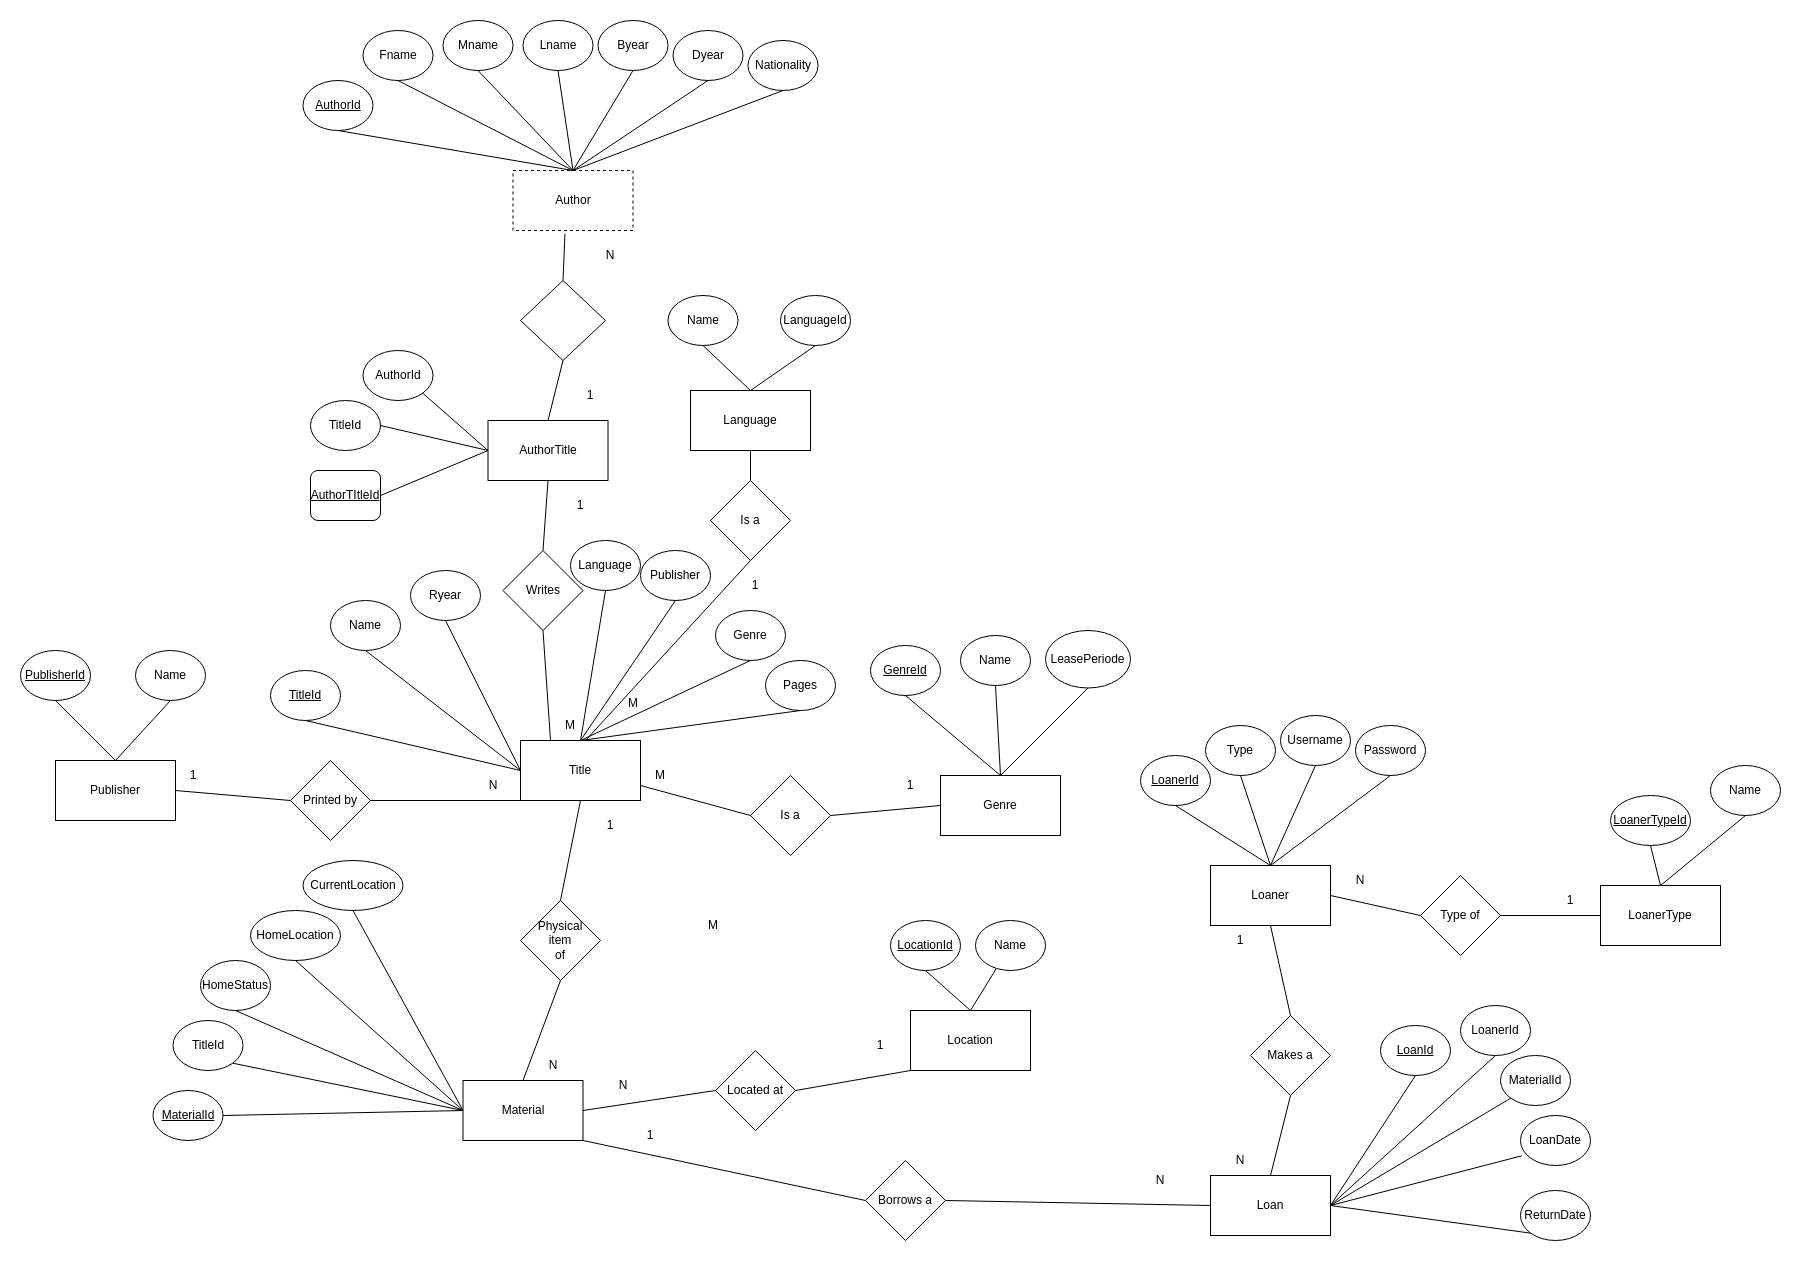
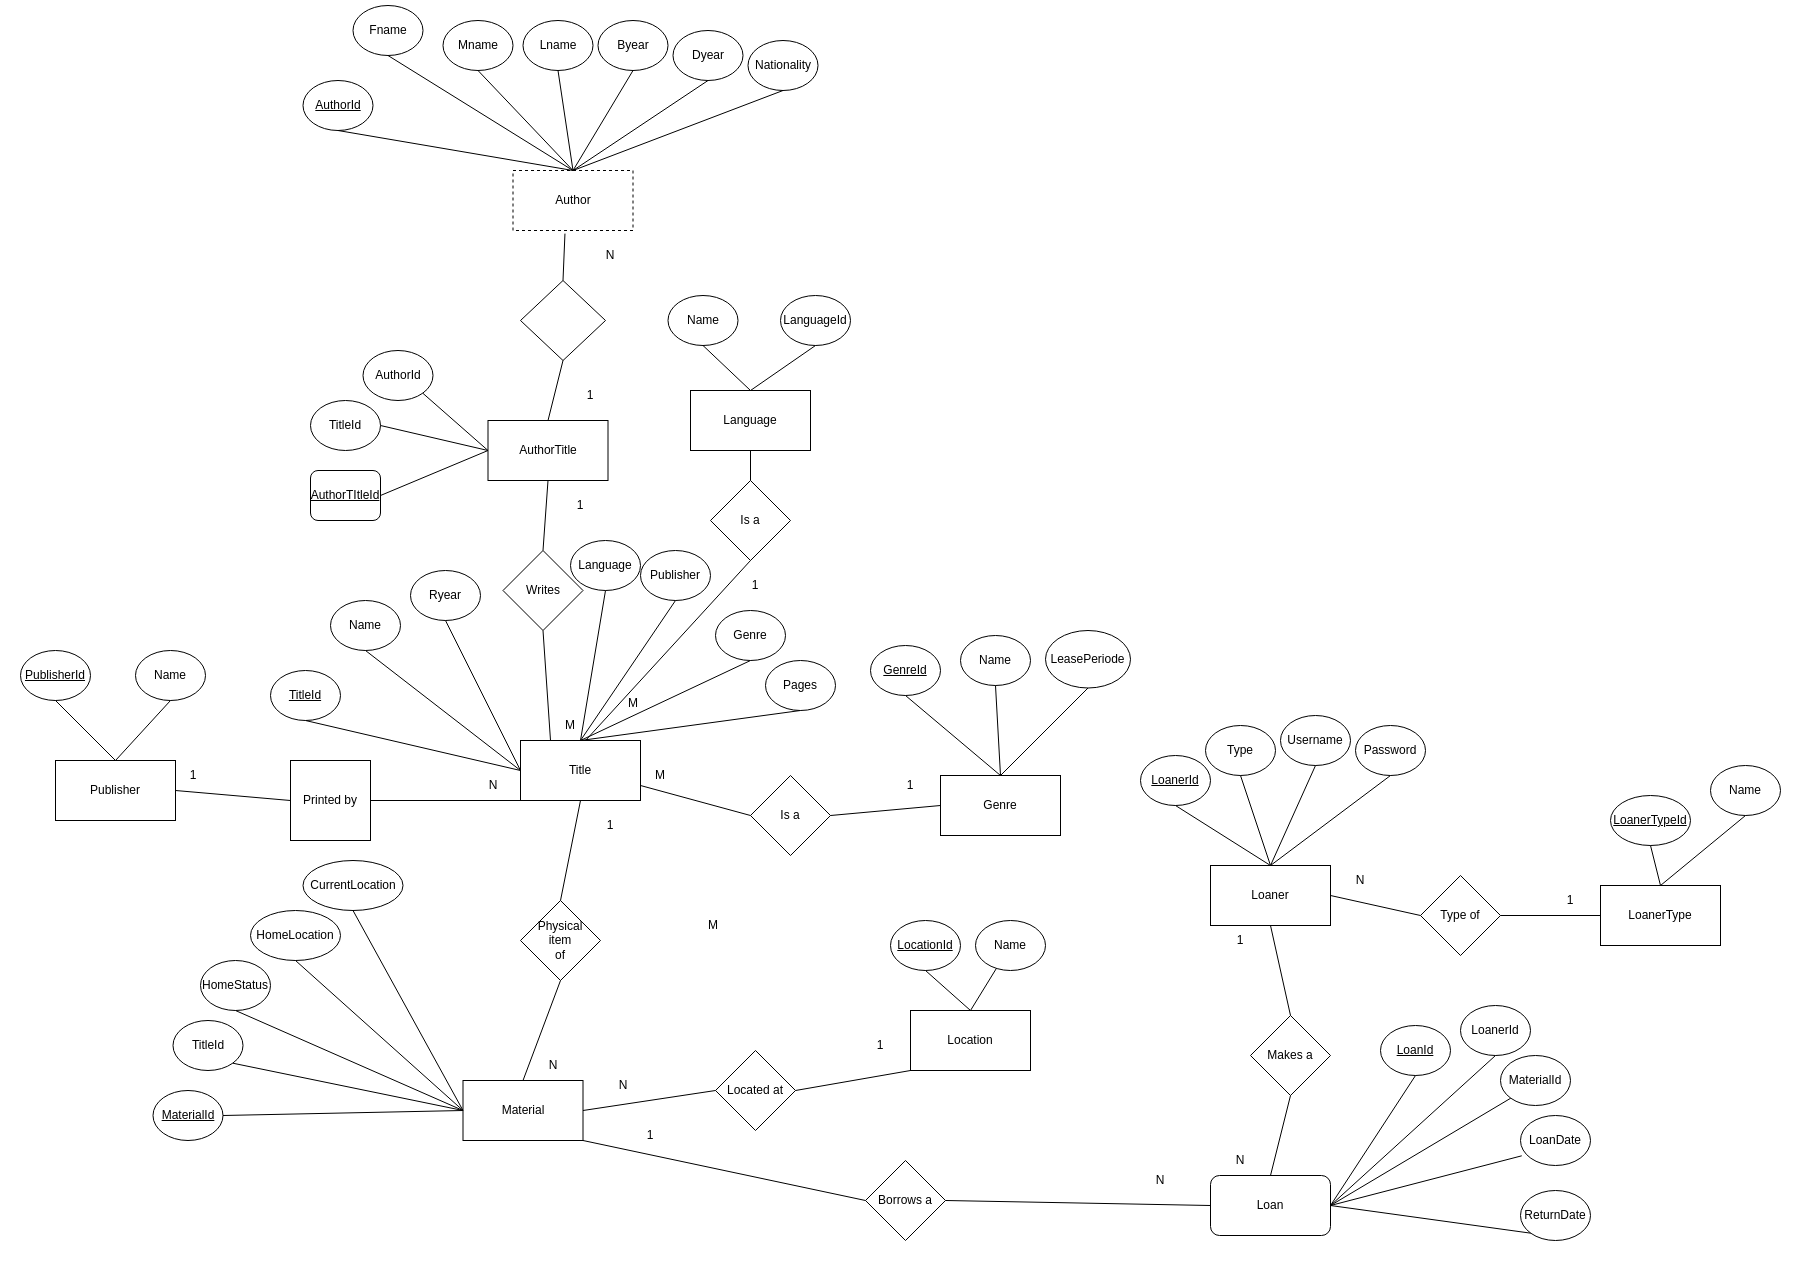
(398, 56) -> (388, 31)
(331, 801) -> (331, 801)
(1271, 1206) -> (1271, 1206)
